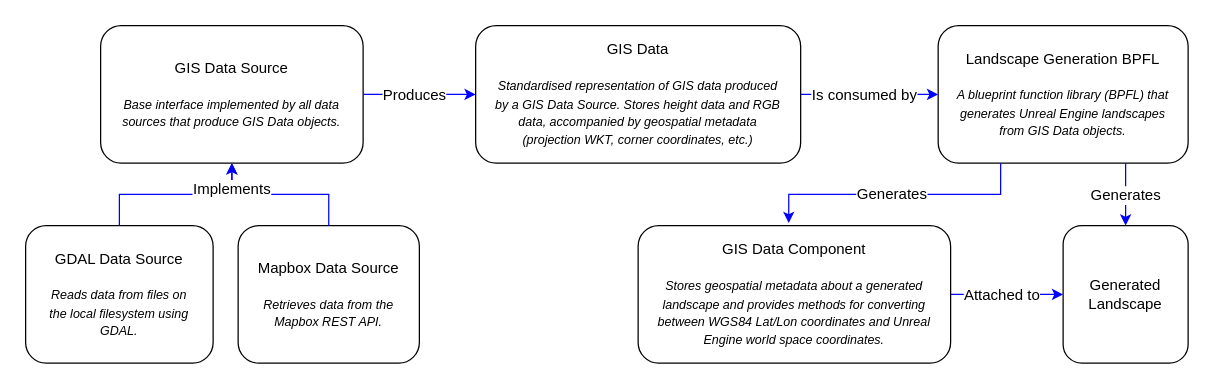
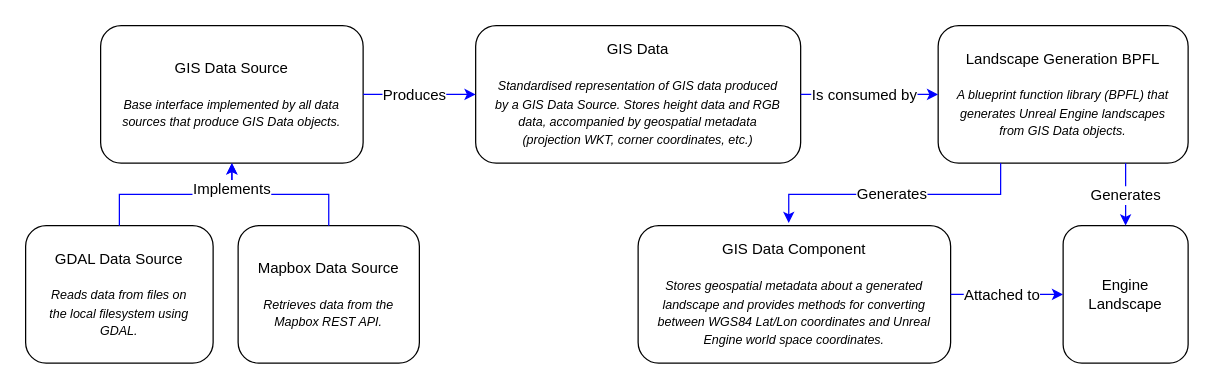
(1126, 294) -> (1126, 294)
